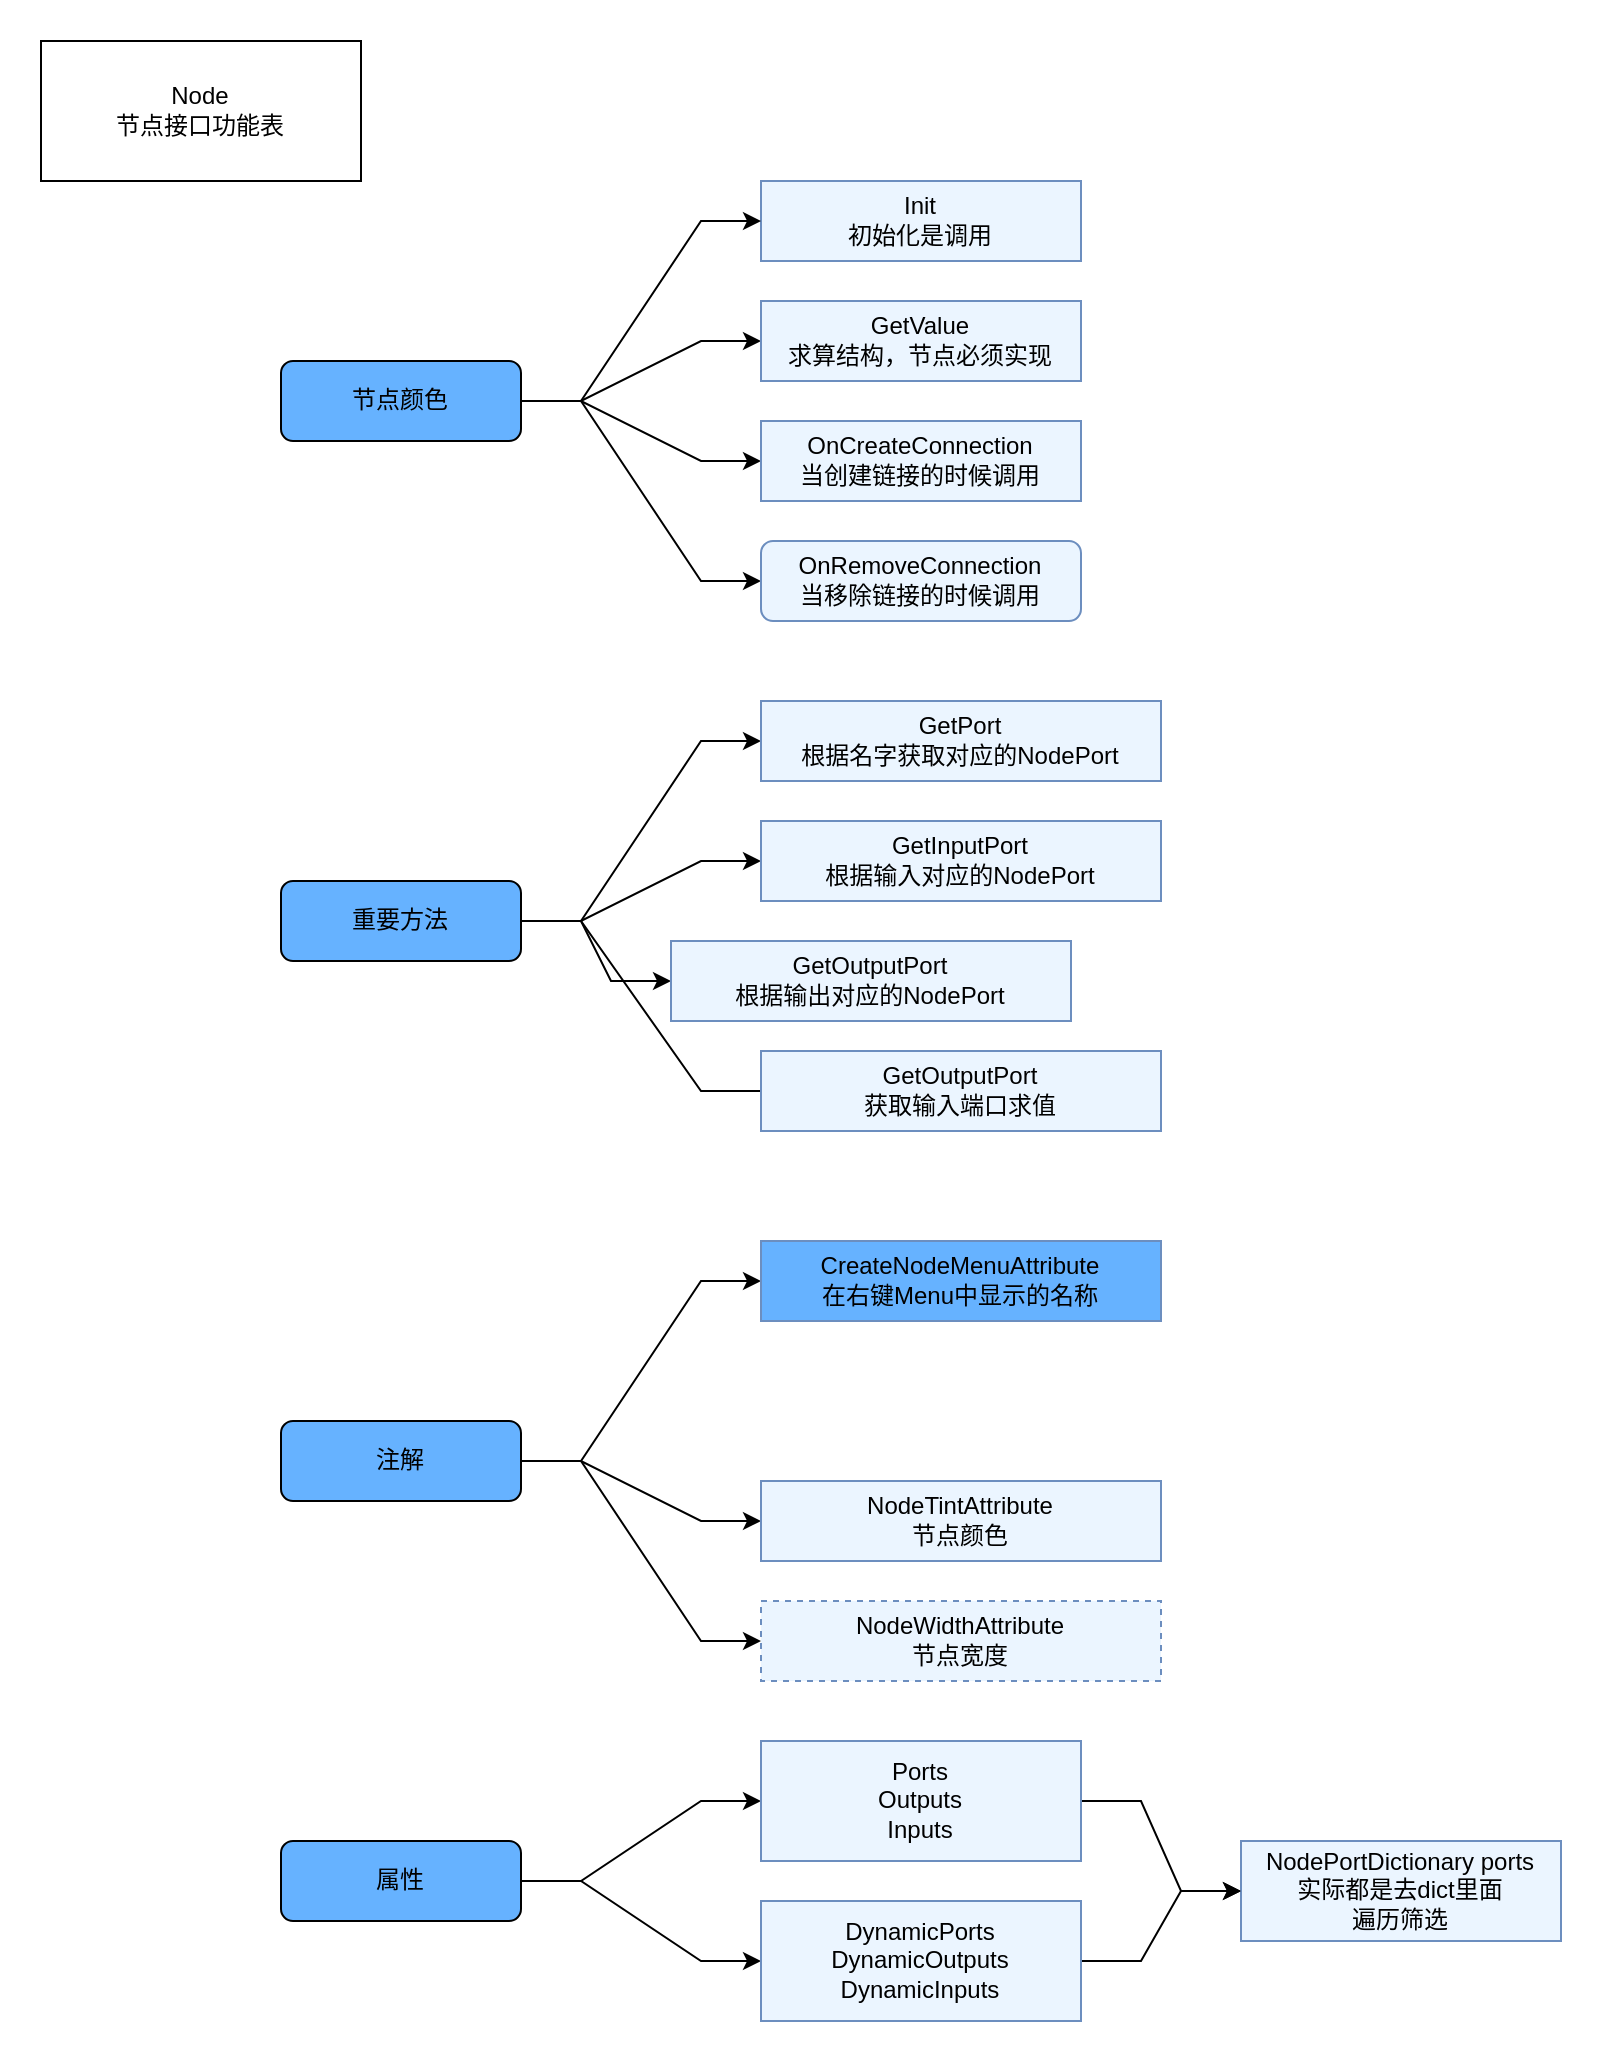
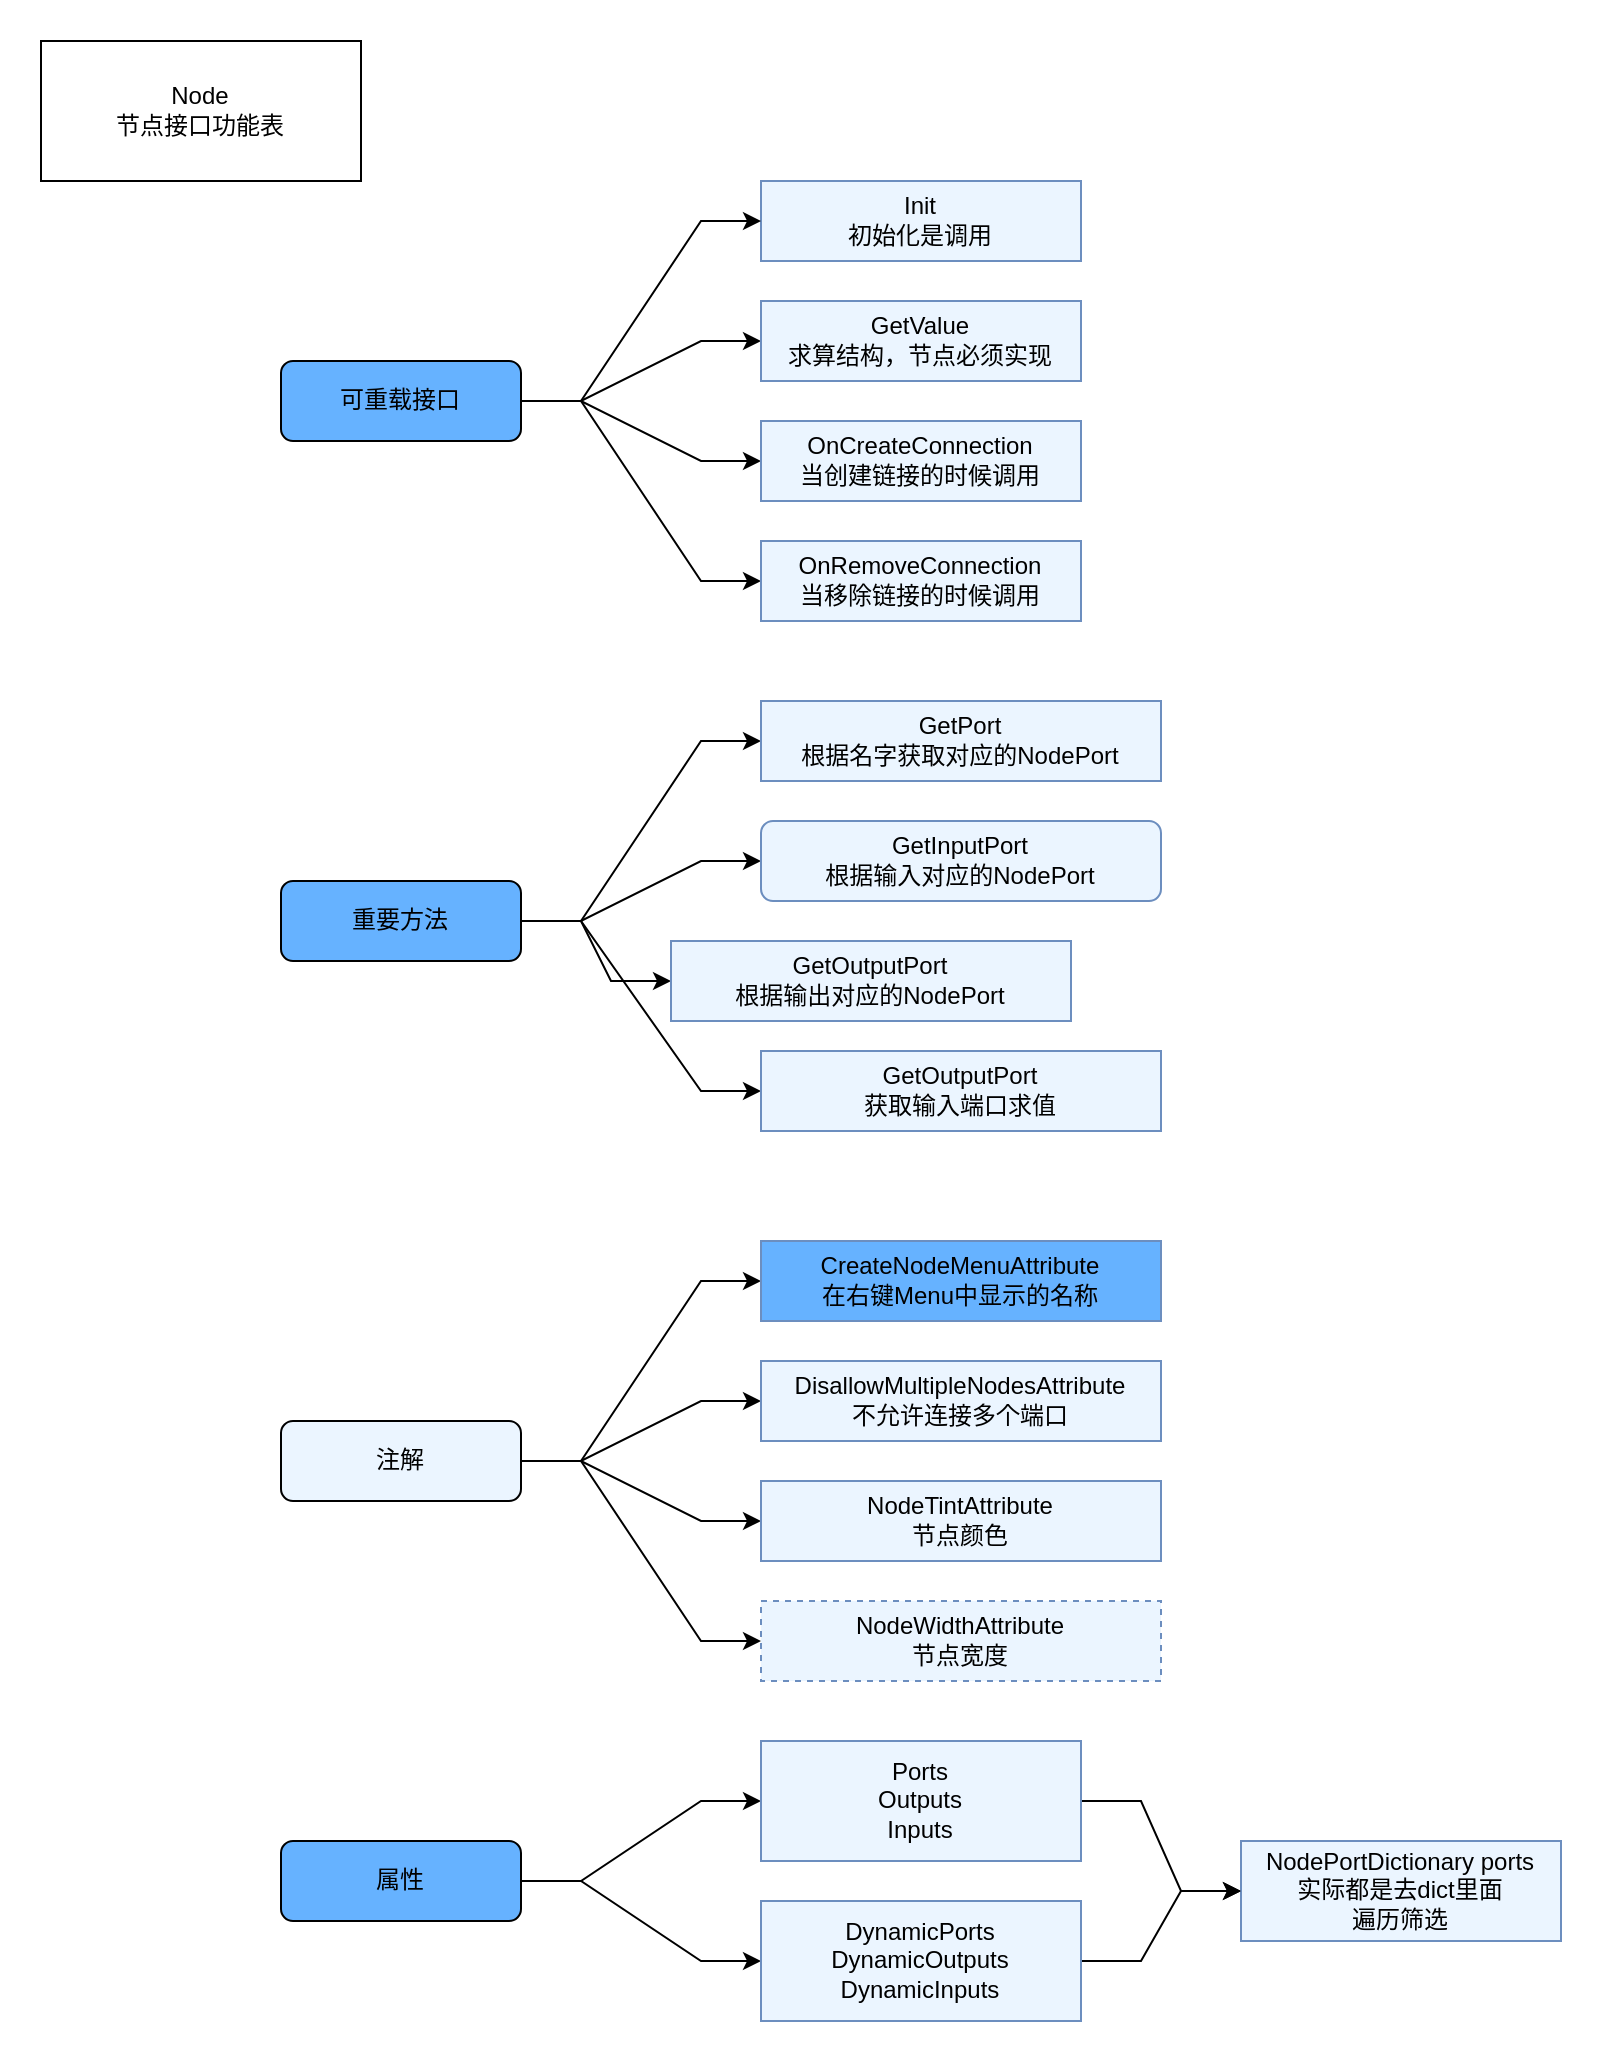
(401, 401) -> (401, 401)
(921, 581) -> (921, 581)
(961, 861) -> (961, 861)
(751, 1091) -> (746, 1091)
none -> (961, 1401)
none -> (665, 1419)
(401, 1461) -> (401, 1461)
